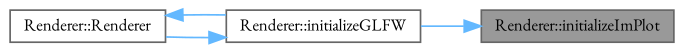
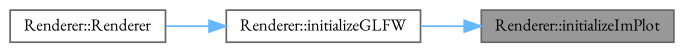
(204, 15) -> none
